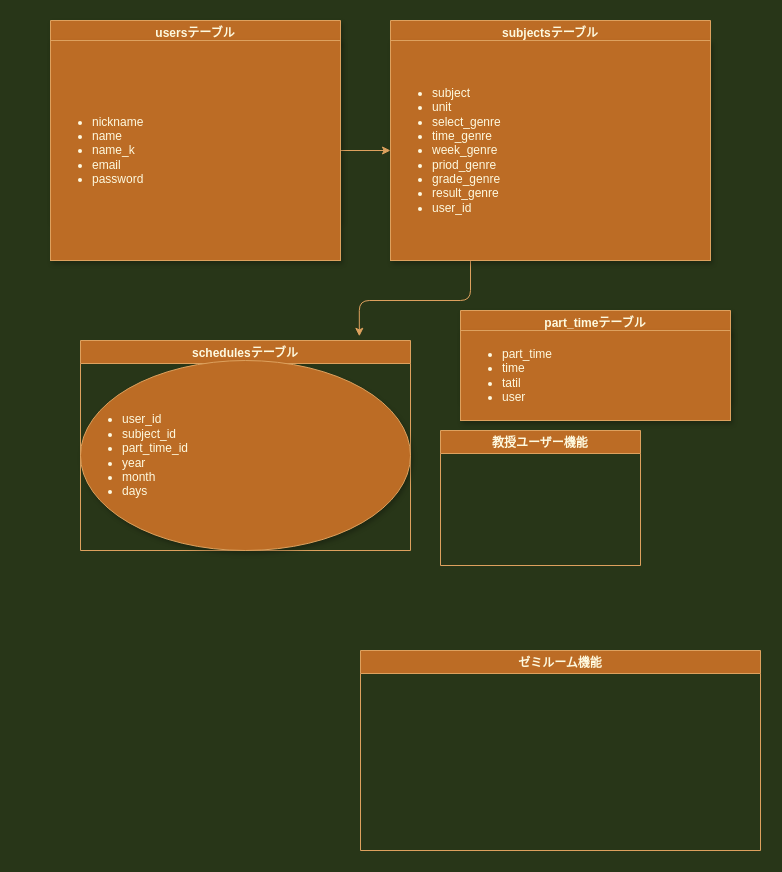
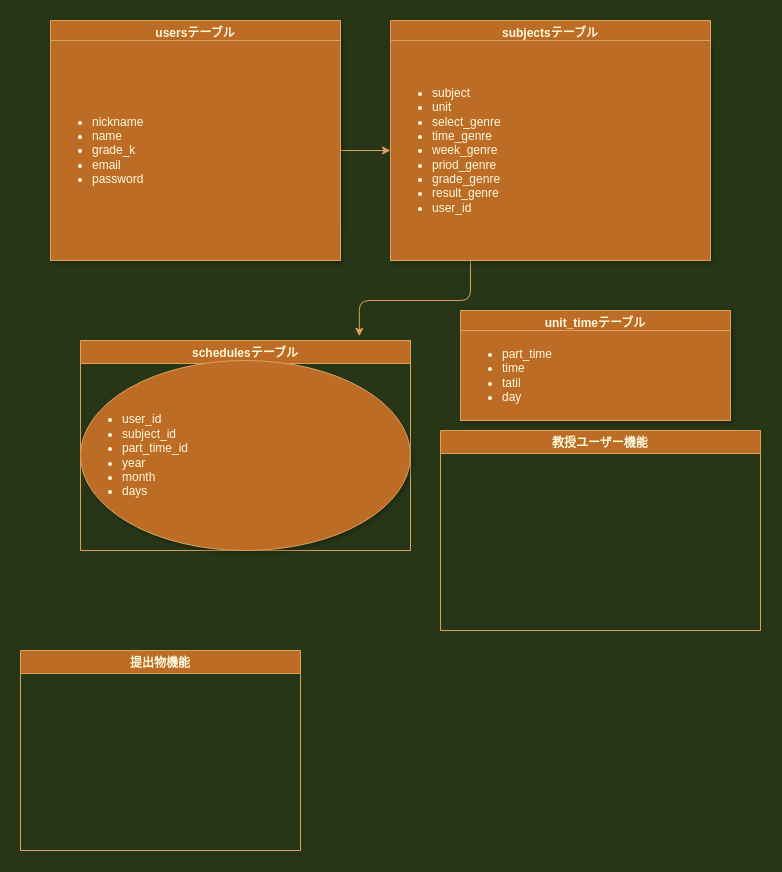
(79, 151) -> (79, 151)
(595, 323) -> (595, 323)
(491, 376) -> (491, 376)
(541, 498) -> (601, 531)
none -> (161, 751)
(561, 751) -> none
